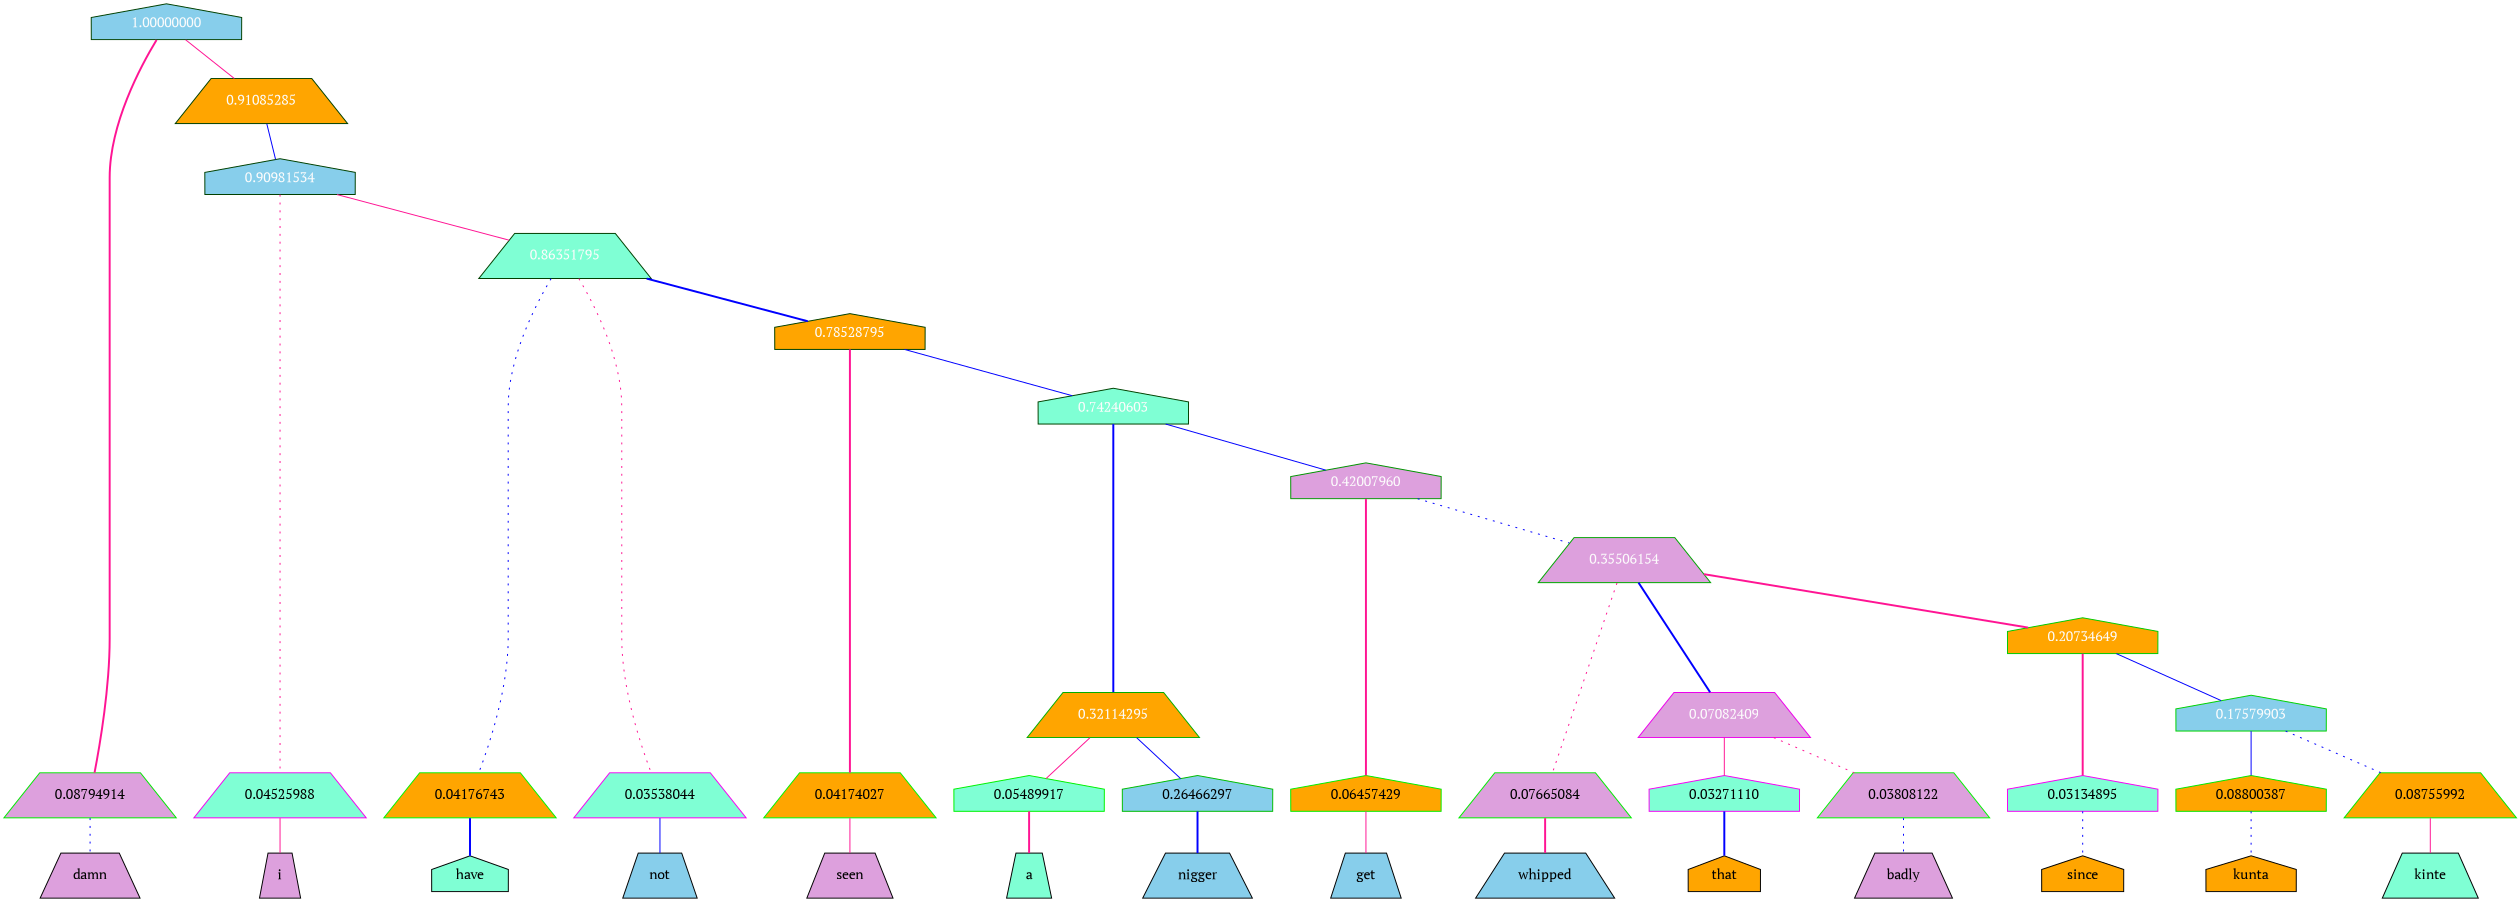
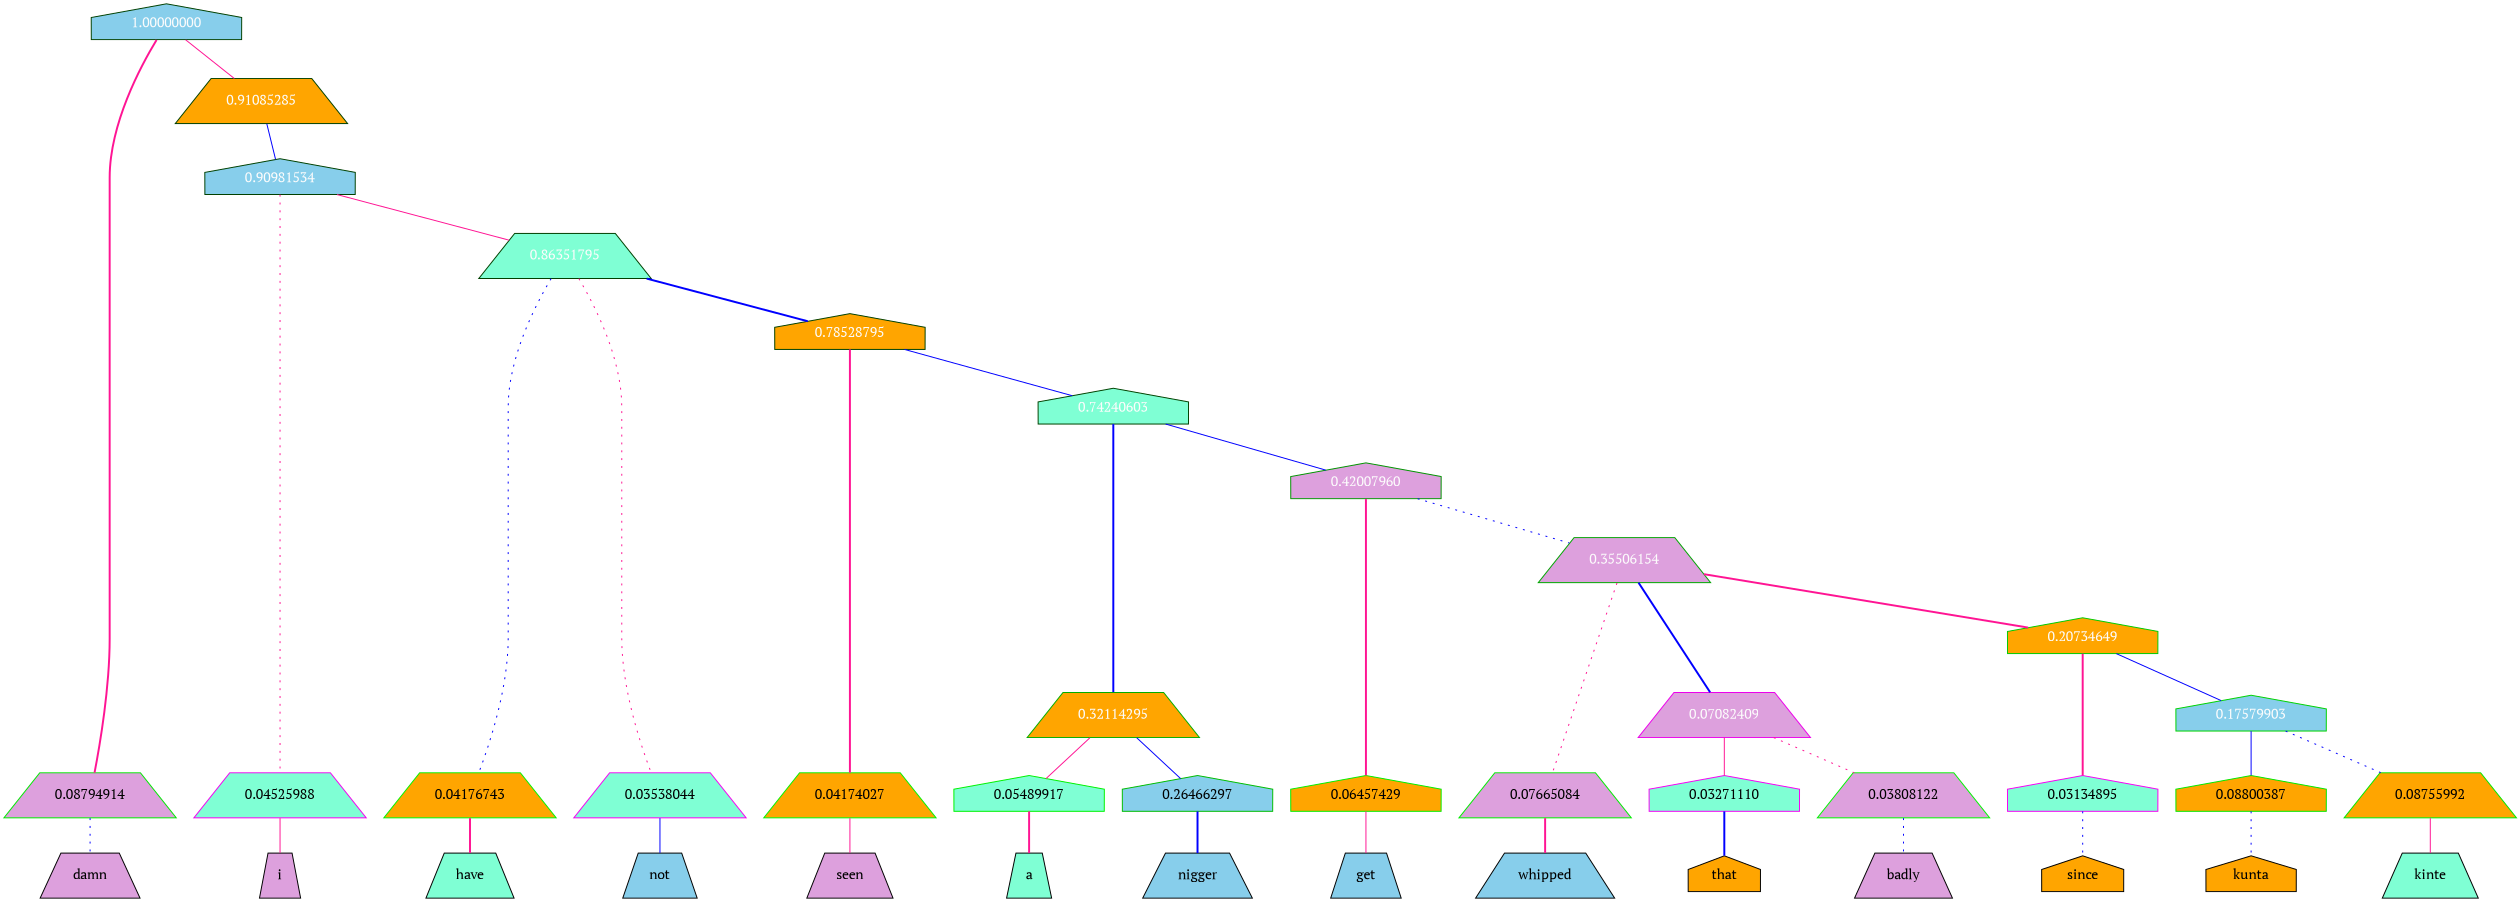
(470, 837) -> (470, 836)
(470, 876) -> (470, 876)
